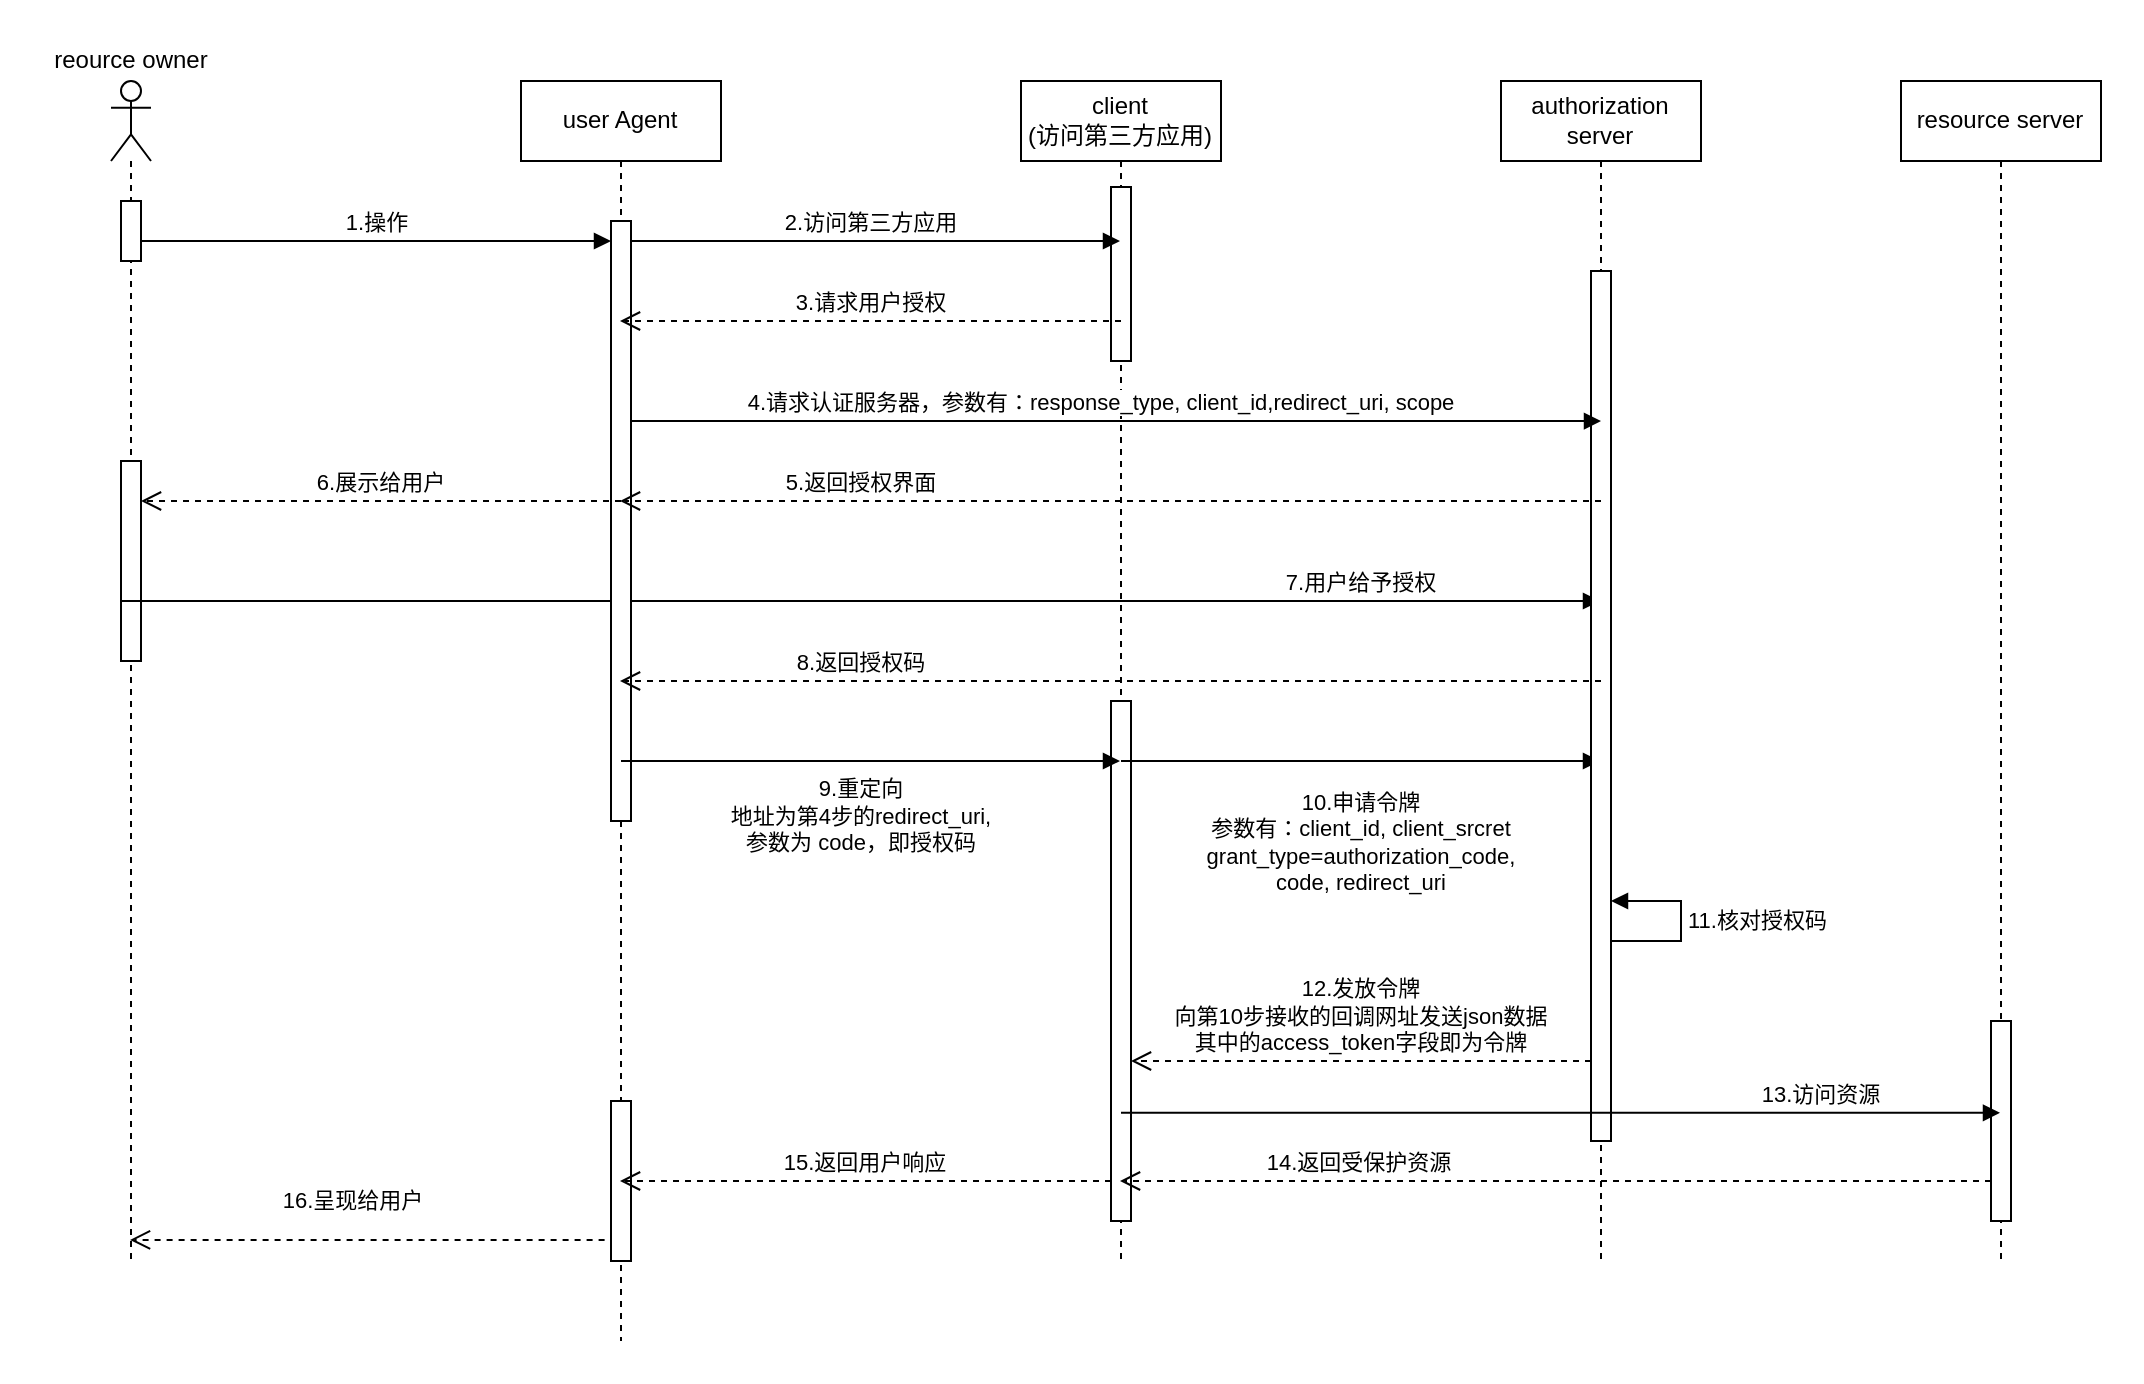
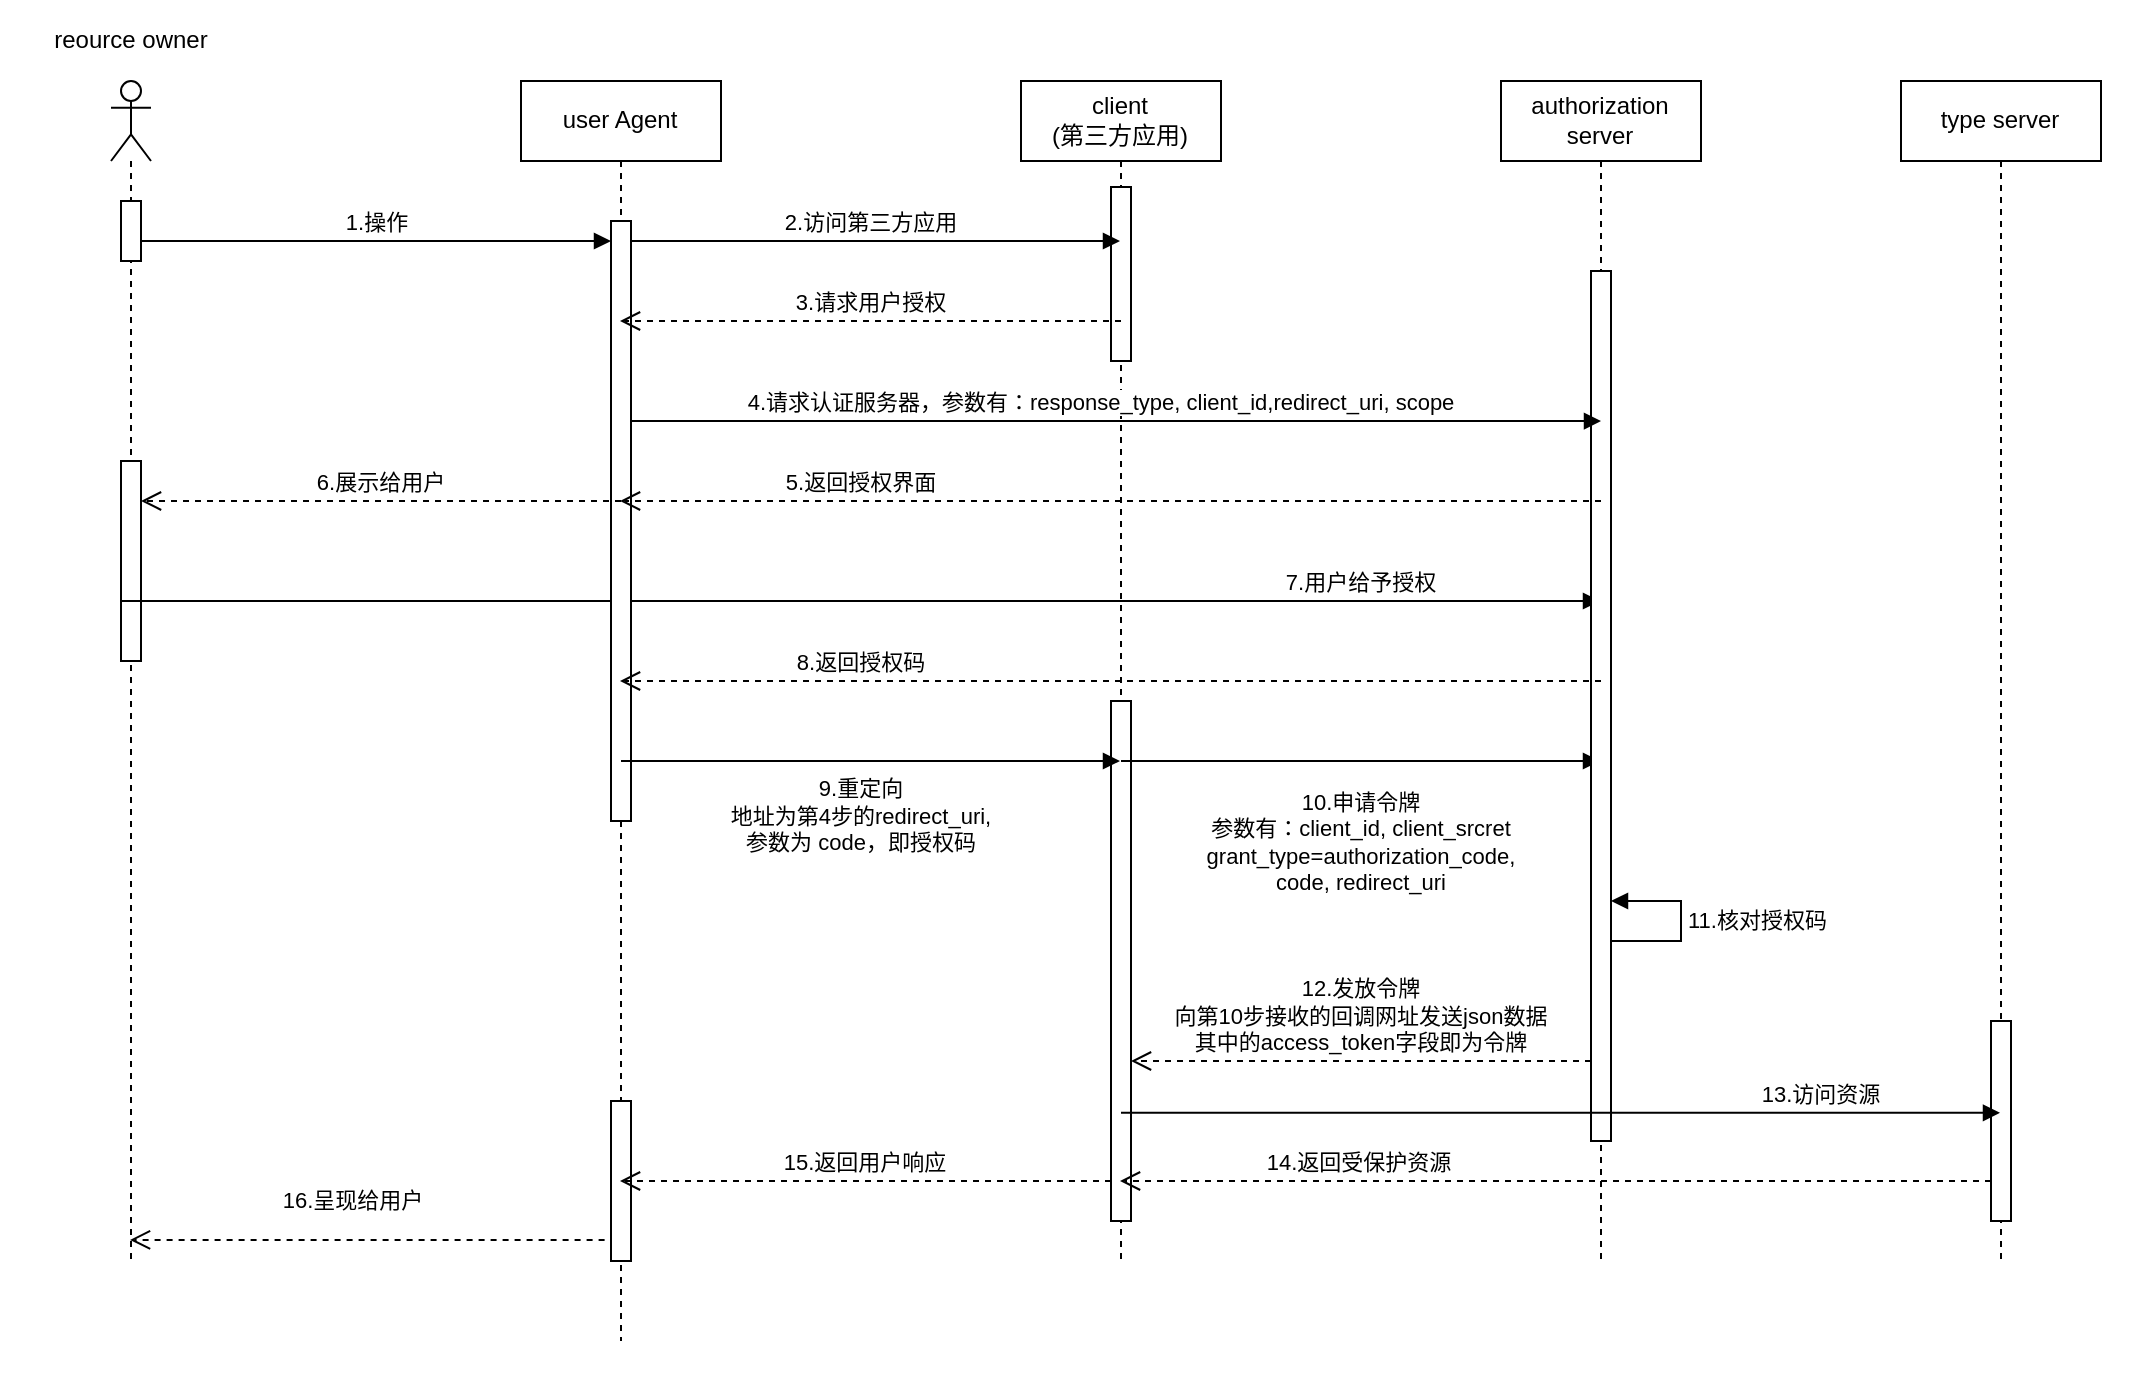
(131, 61) -> (131, 41)
(1121, 121) -> (1121, 121)
(2001, 121) -> (2001, 121)
